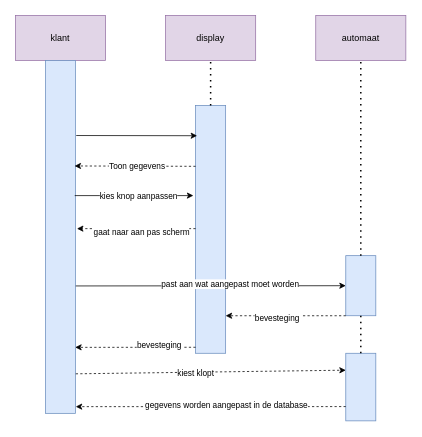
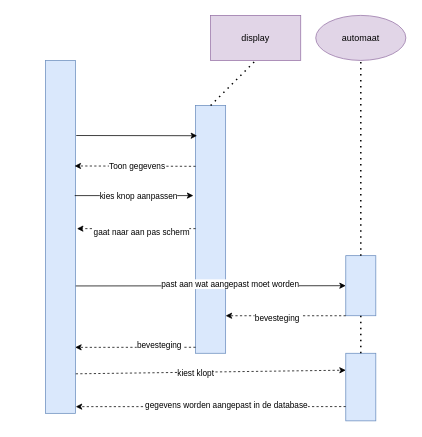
(60, 38) -> none
(210, 38) -> (255, 38)
(360, 38) -> (360, 38)
